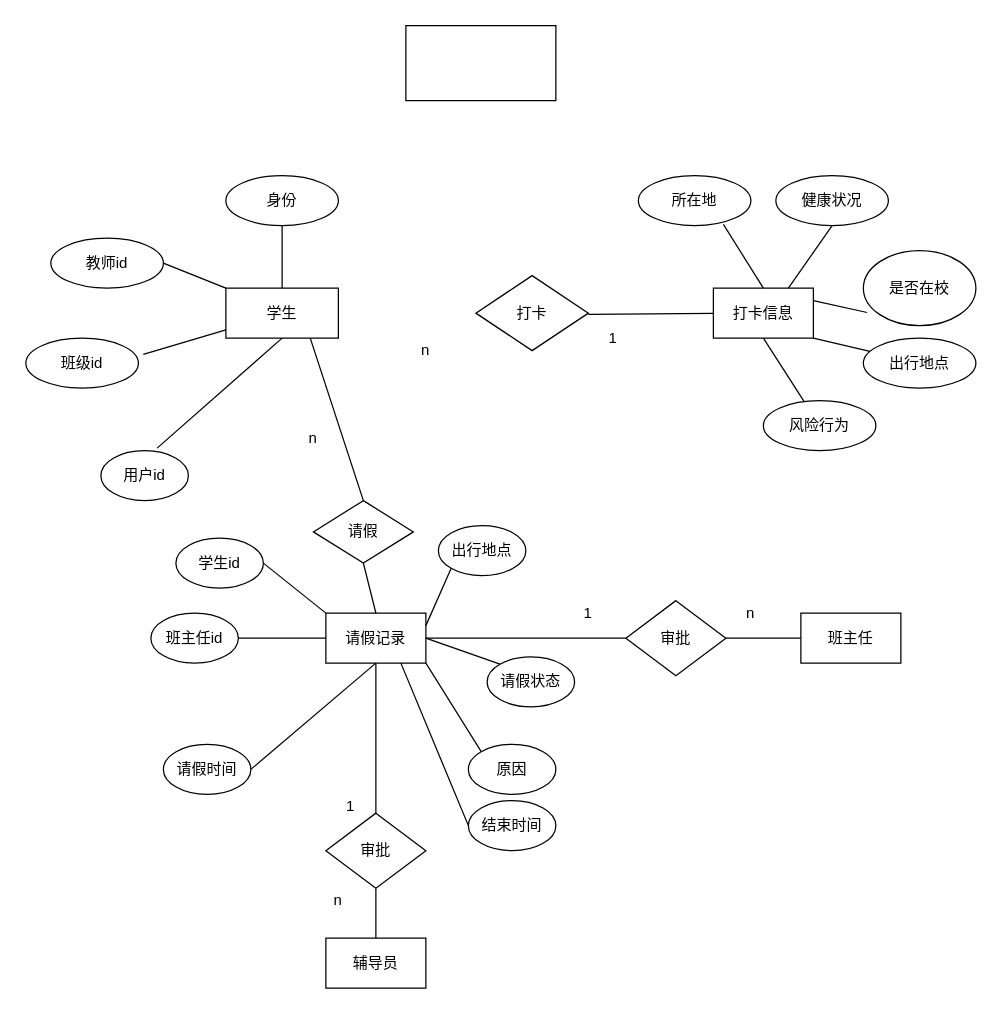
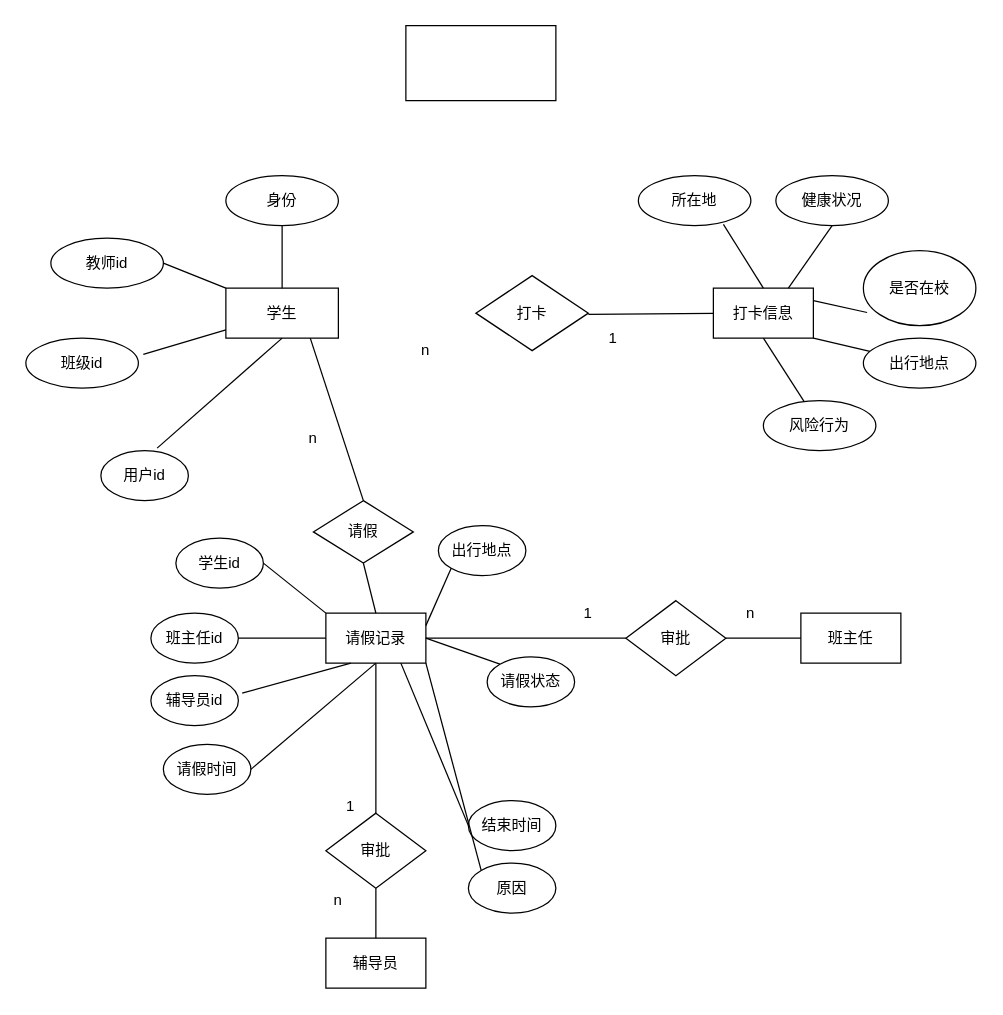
none -> (295, 678)
none -> (194, 701)
(512, 769) -> (512, 888)
